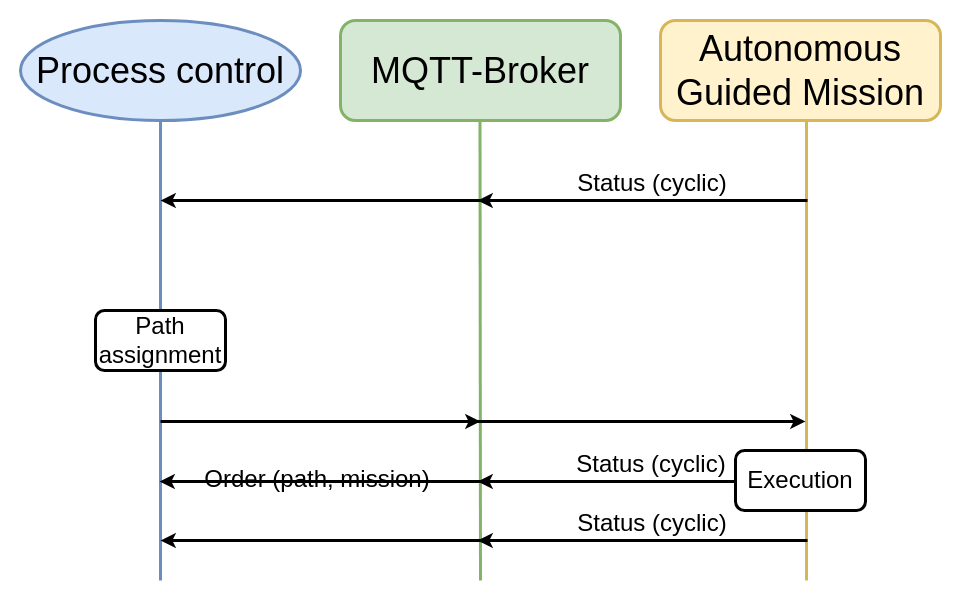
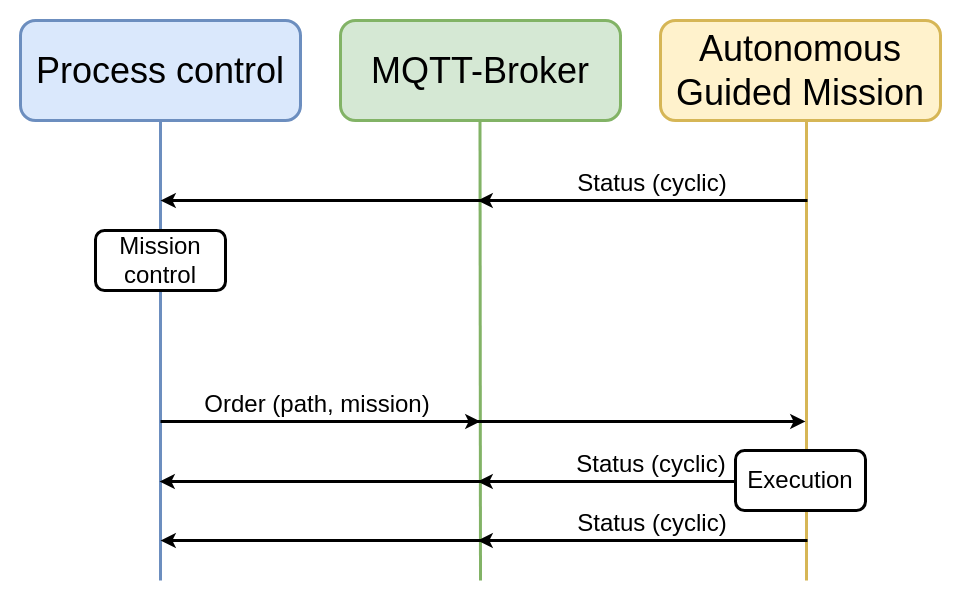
(161, 71) -> (161, 71)
none -> (161, 261)
(161, 341) -> none
(318, 475) -> (318, 400)
